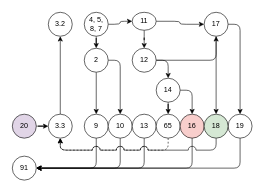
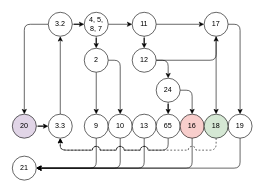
(144, 21) -> (144, 24)
none -> (78, 24)
none -> (26, 26)
(168, 90) -> (168, 90)
(168, 143) -> (168, 143)
(196, 149) -> (196, 149)
(24, 168) -> (24, 168)
